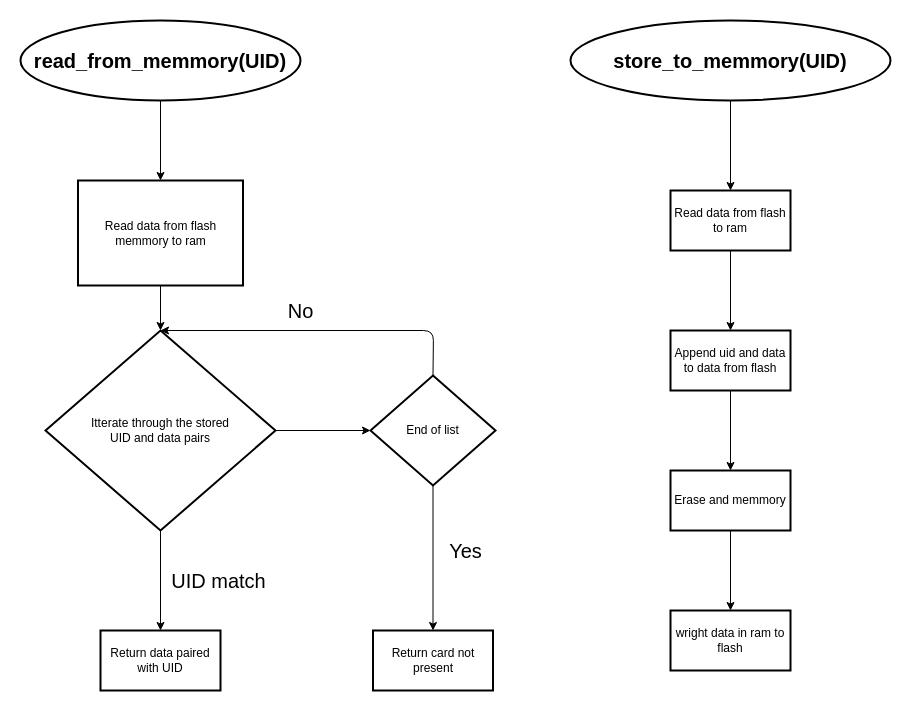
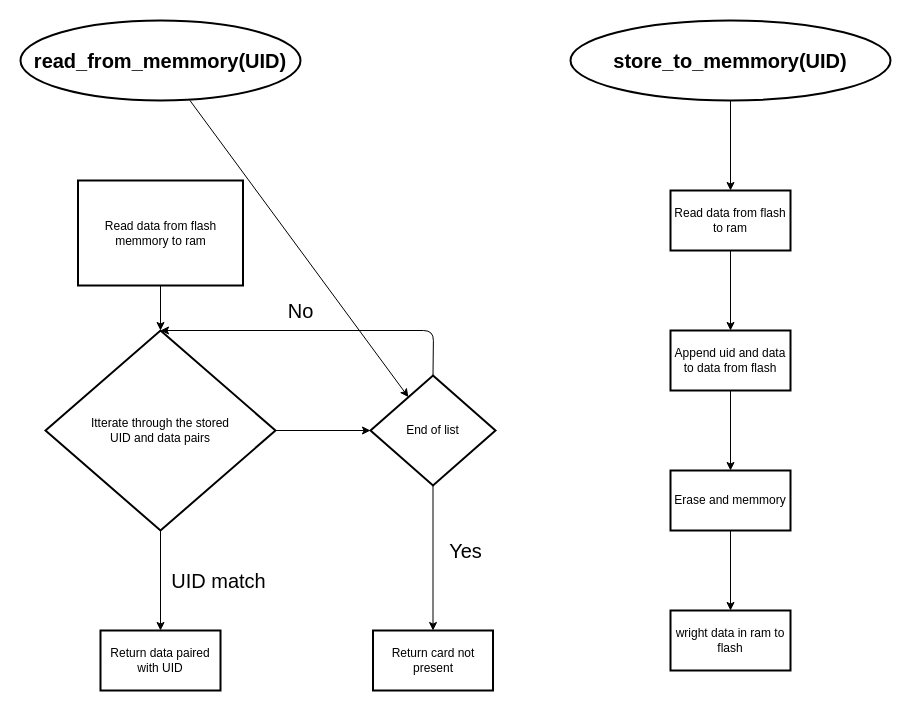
(161, 137) -> (297, 246)
